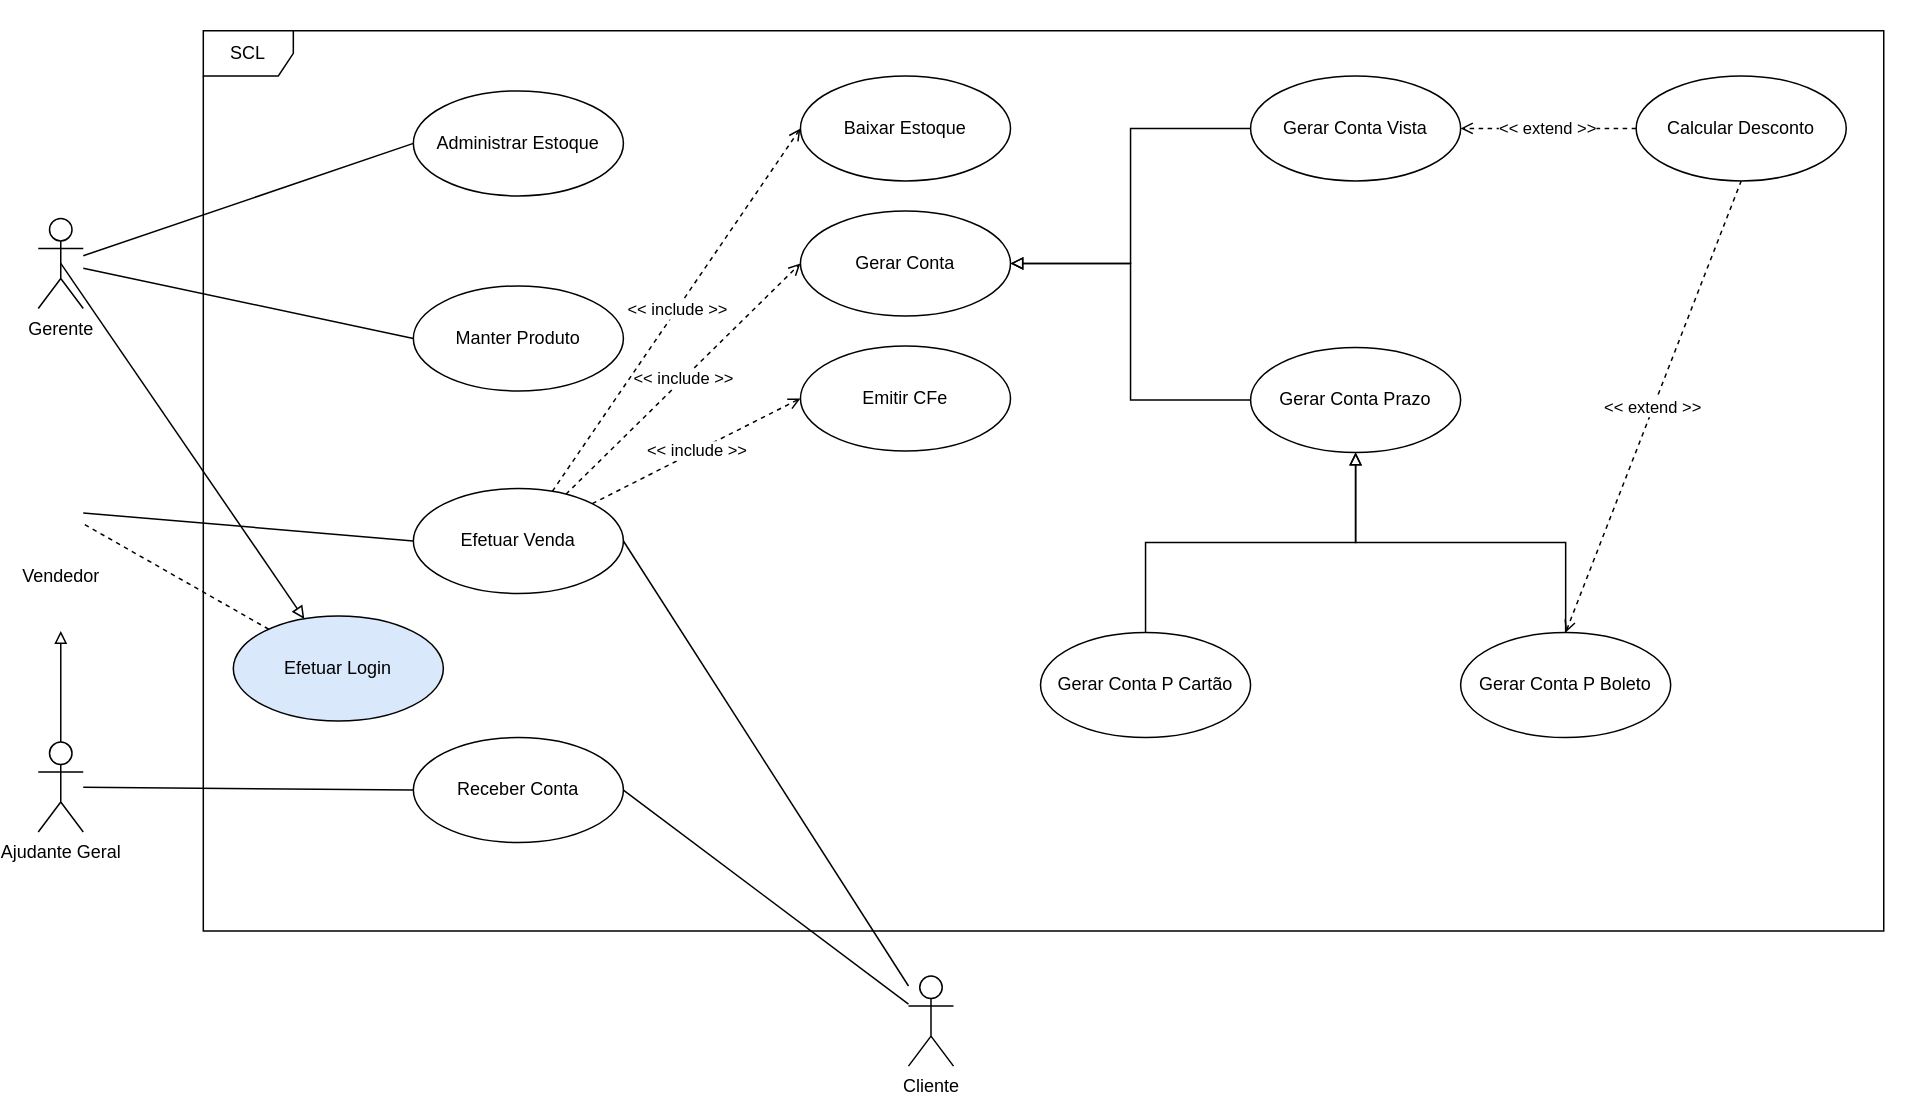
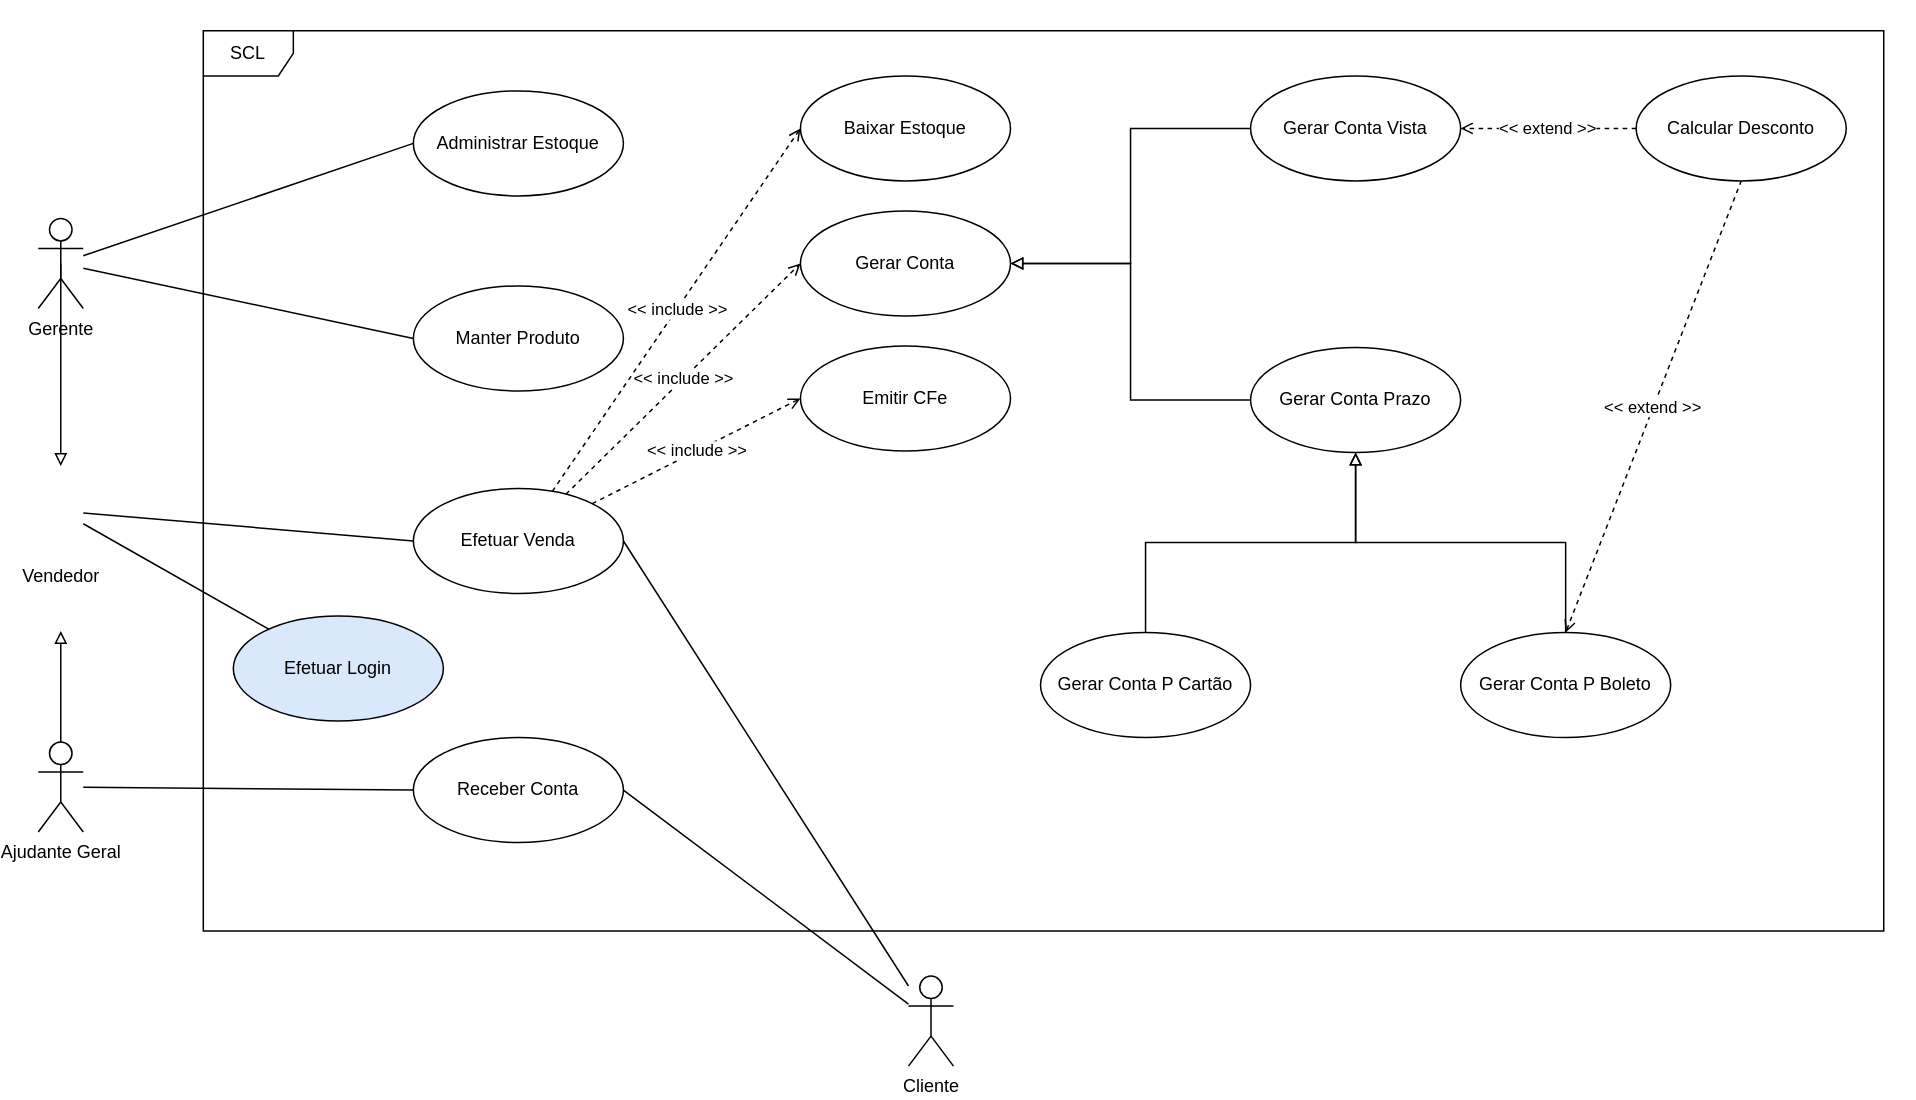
(131, 367) -> (61, 368)
(175, 575) -> (175, 575)
